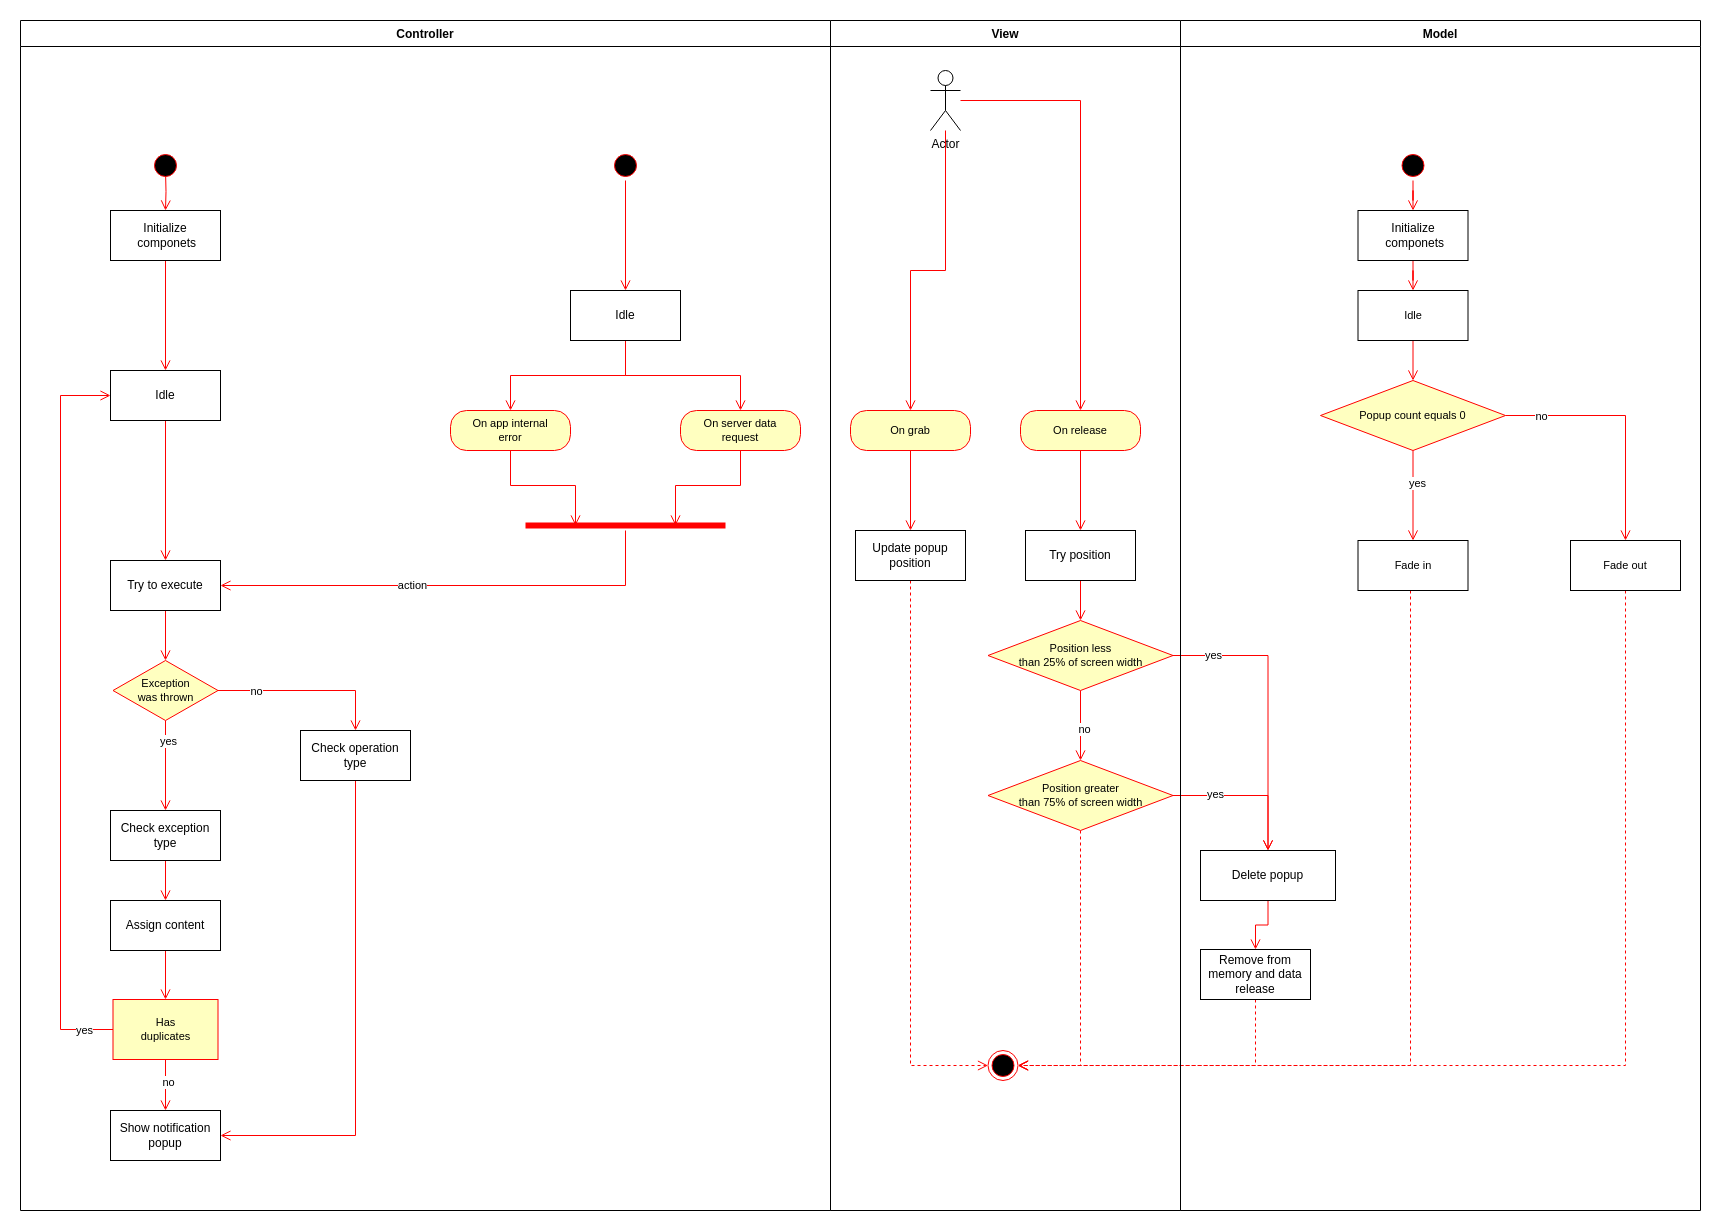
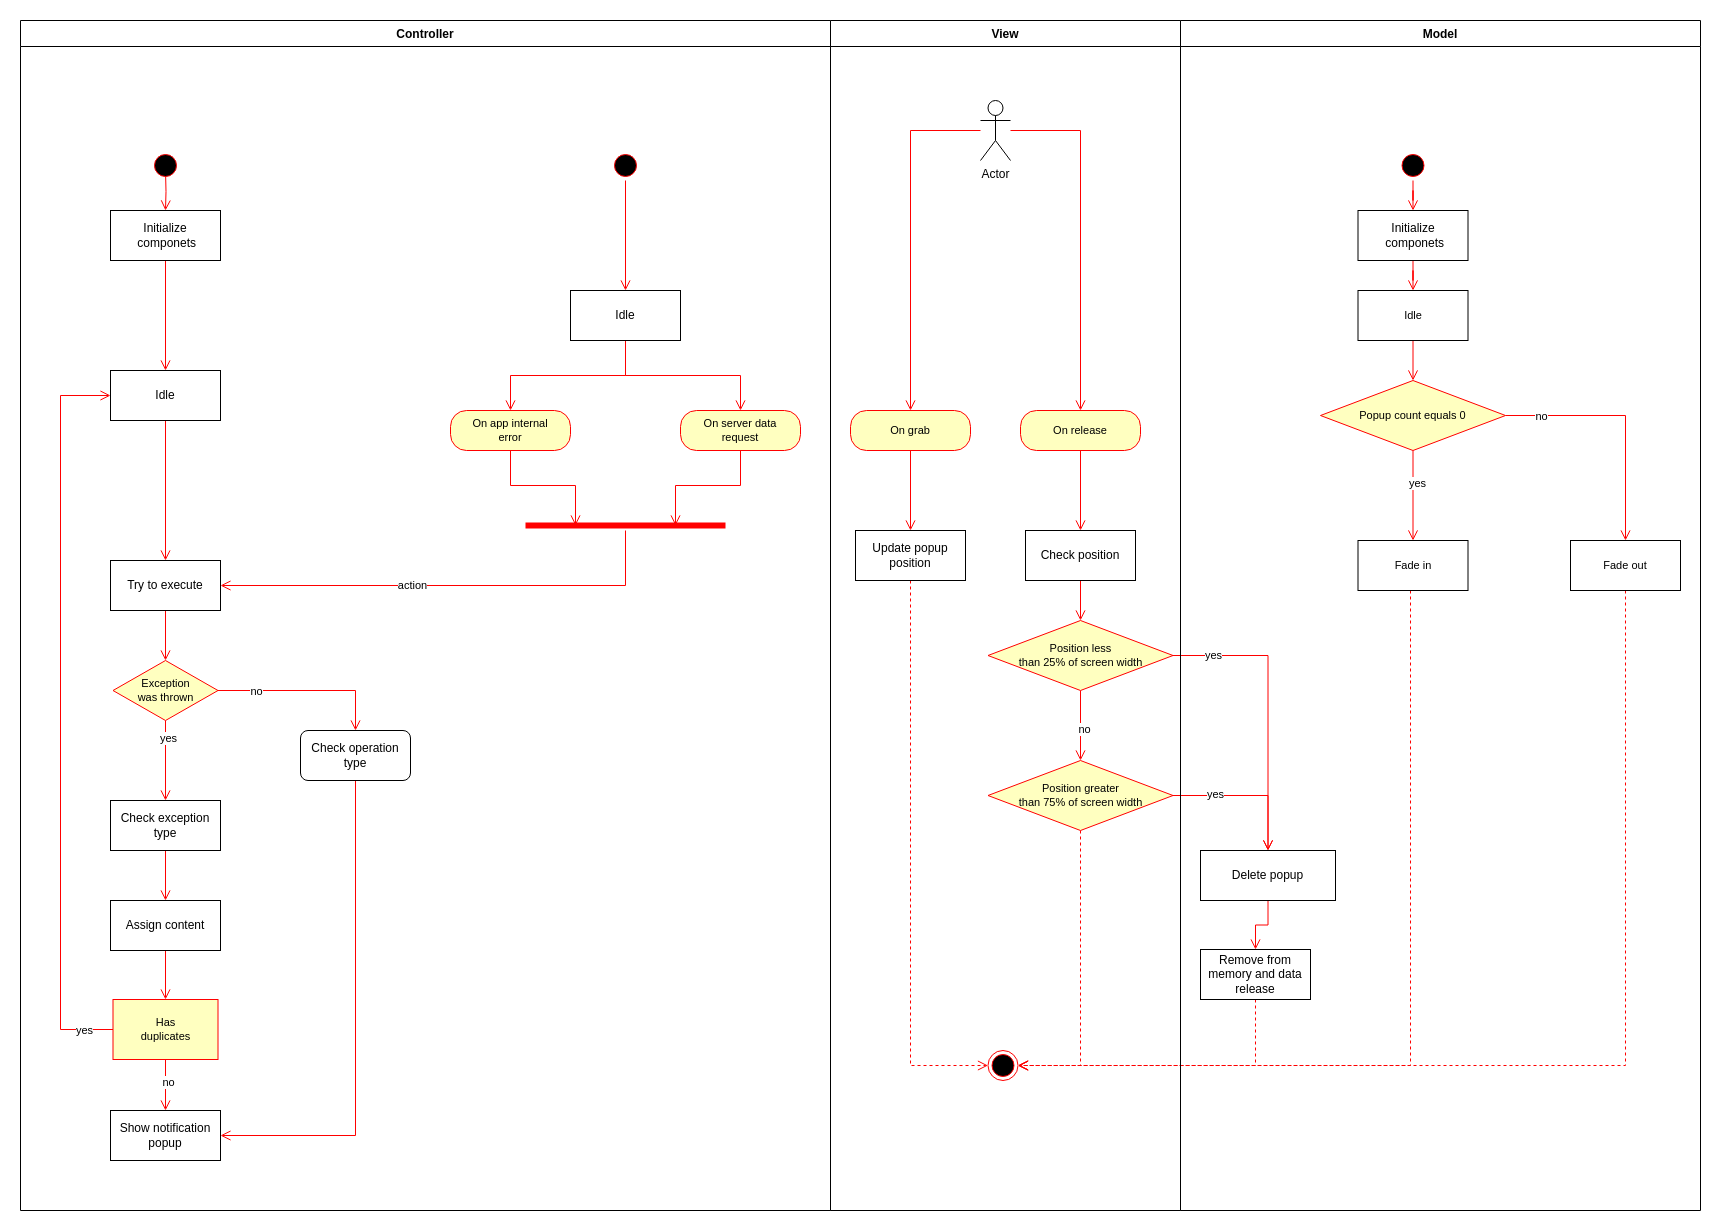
(946, 101) -> (996, 131)
(1081, 556) -> (1081, 556)
(356, 756) -> (356, 756)
(166, 836) -> (166, 826)
